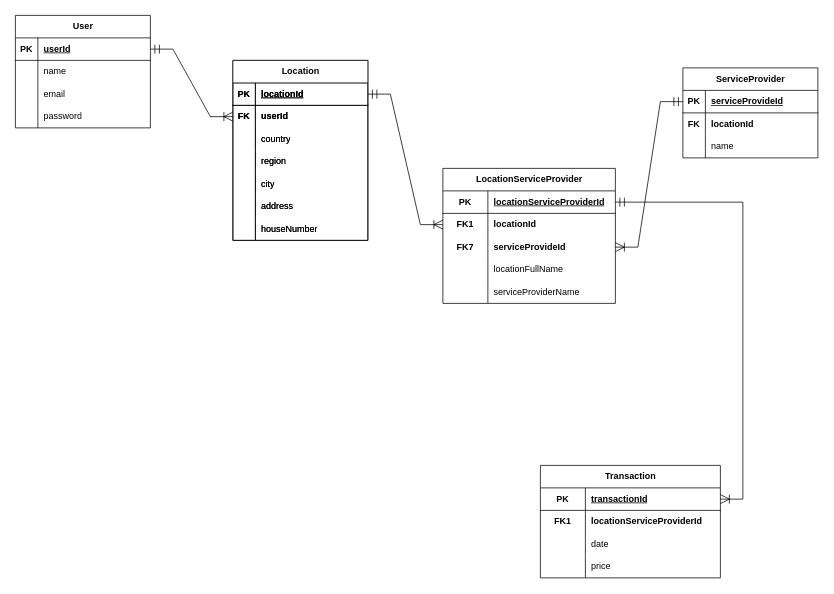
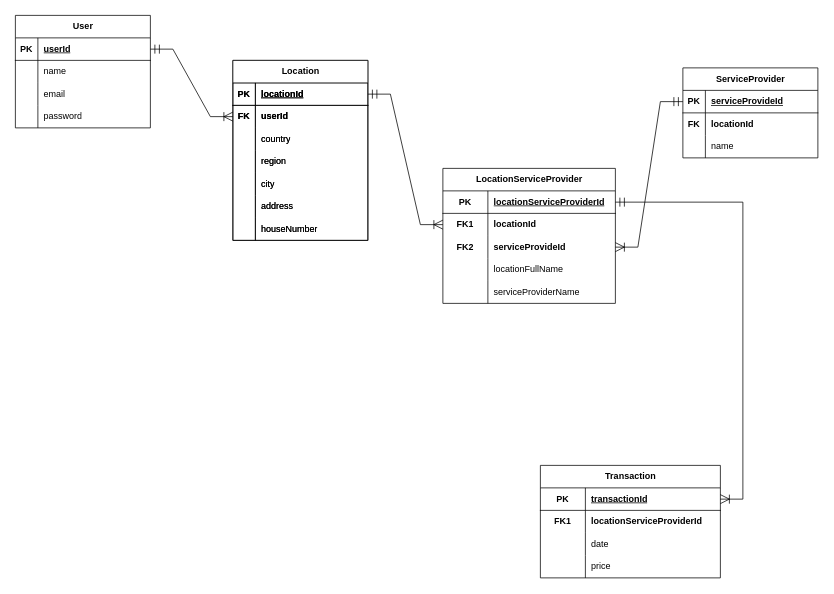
(465, 247) -> (465, 247)
